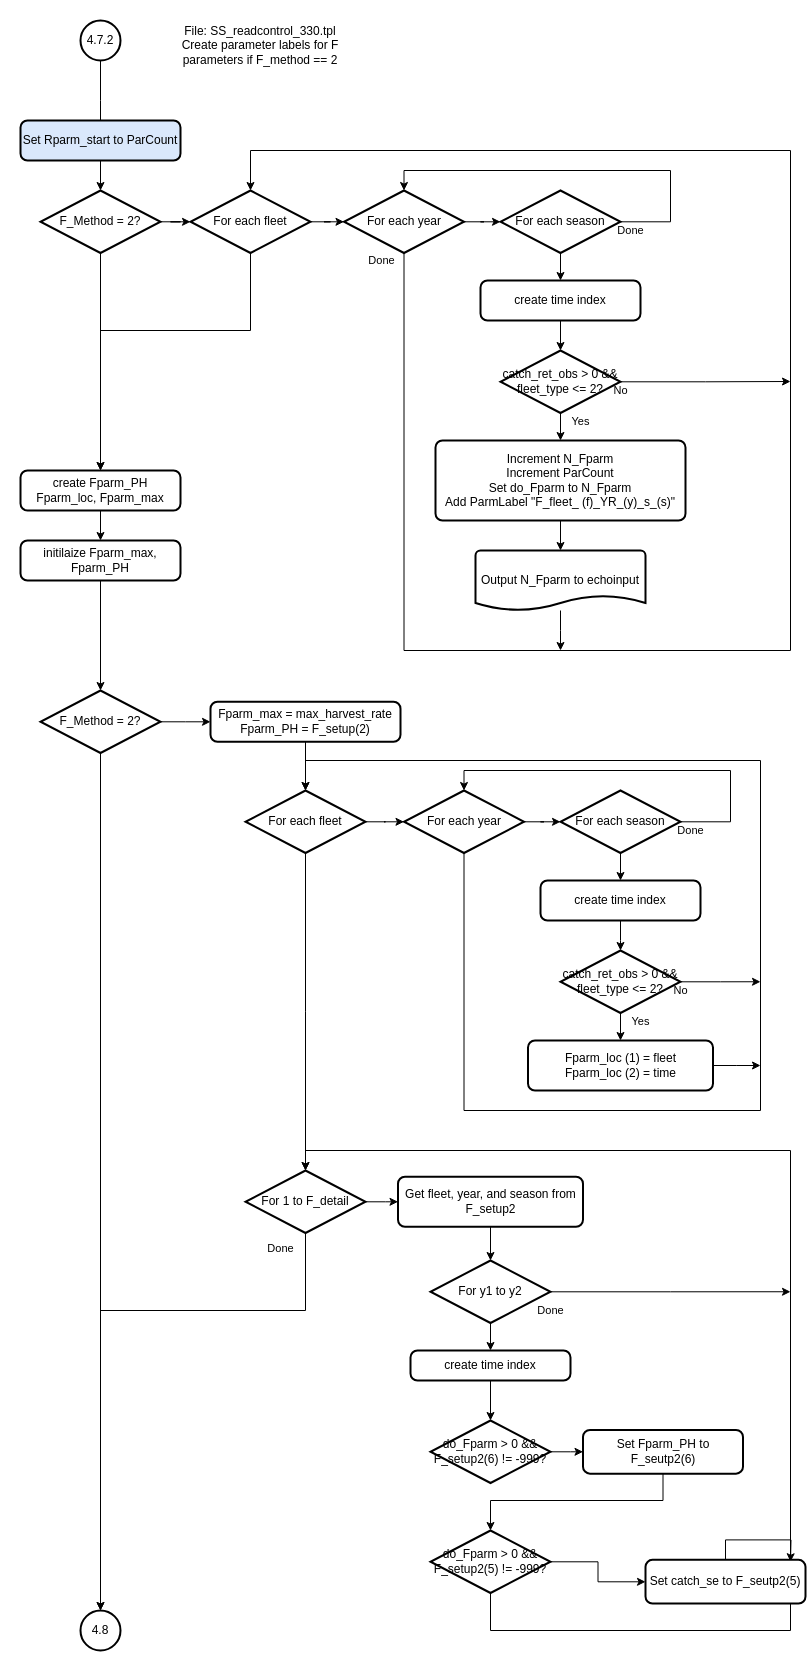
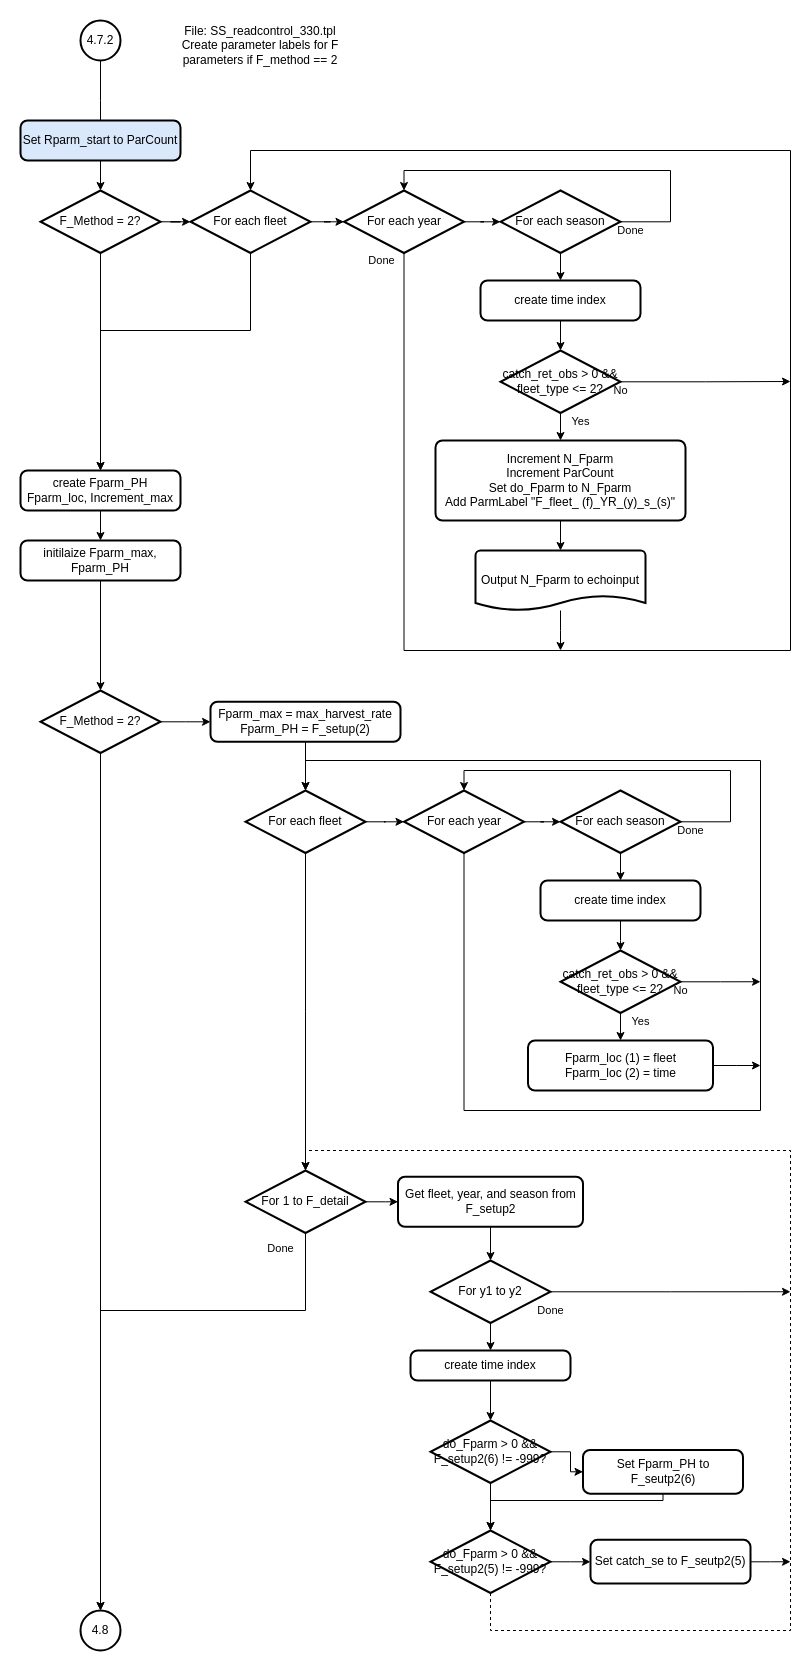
(101, 491) -> (101, 491)
(743, 1151) -> (743, 1151)
(663, 1452) -> (663, 1472)
none -> (491, 1490)
(726, 1582) -> (671, 1562)
